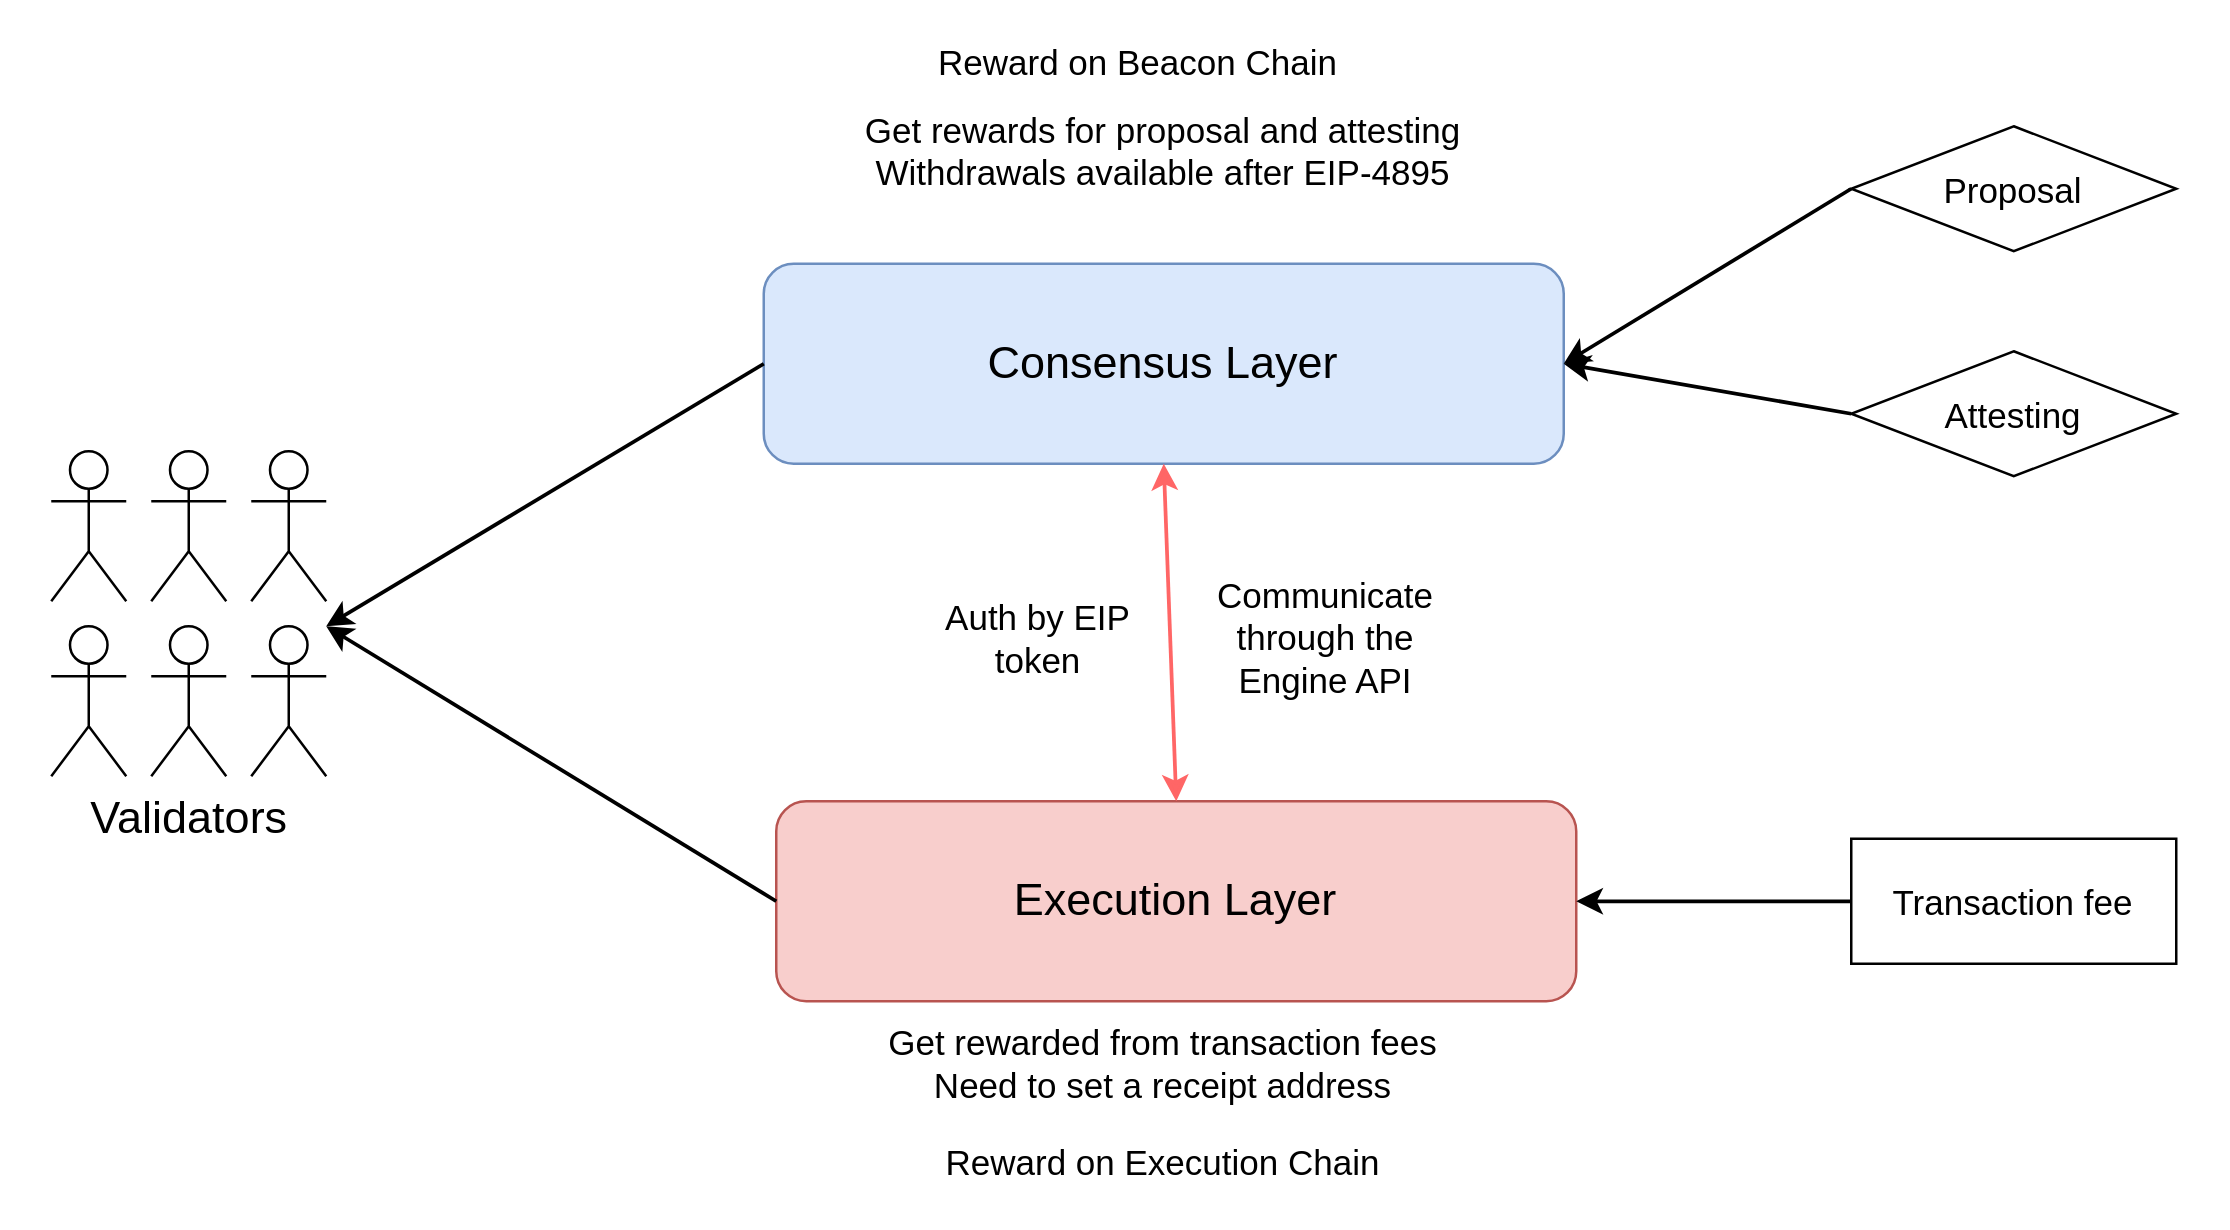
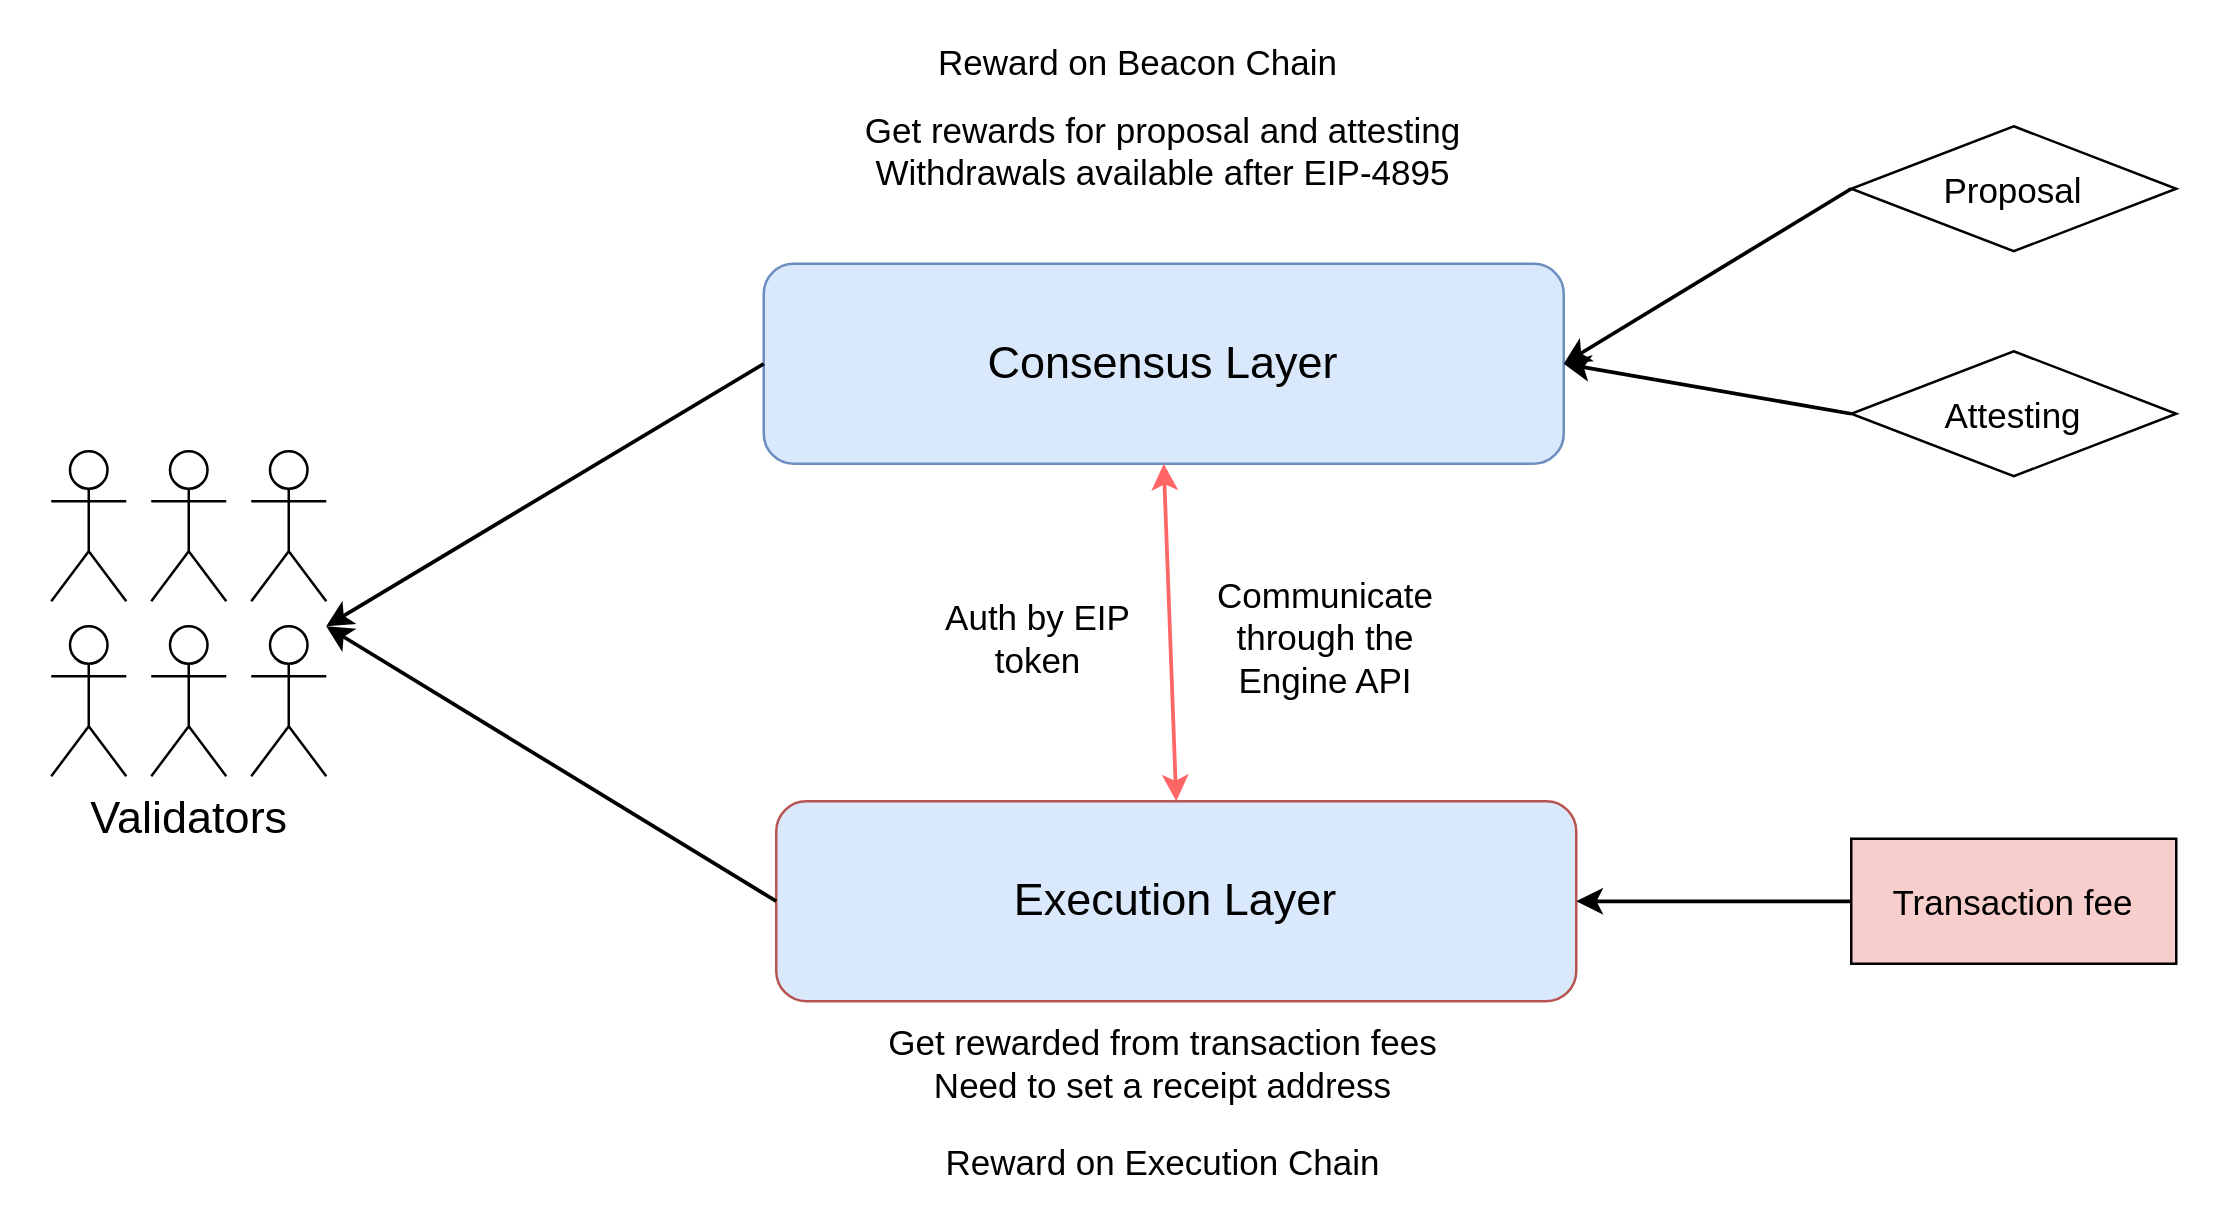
(1176, 901) -> (1176, 901)
(2014, 901) -> (2014, 901)
